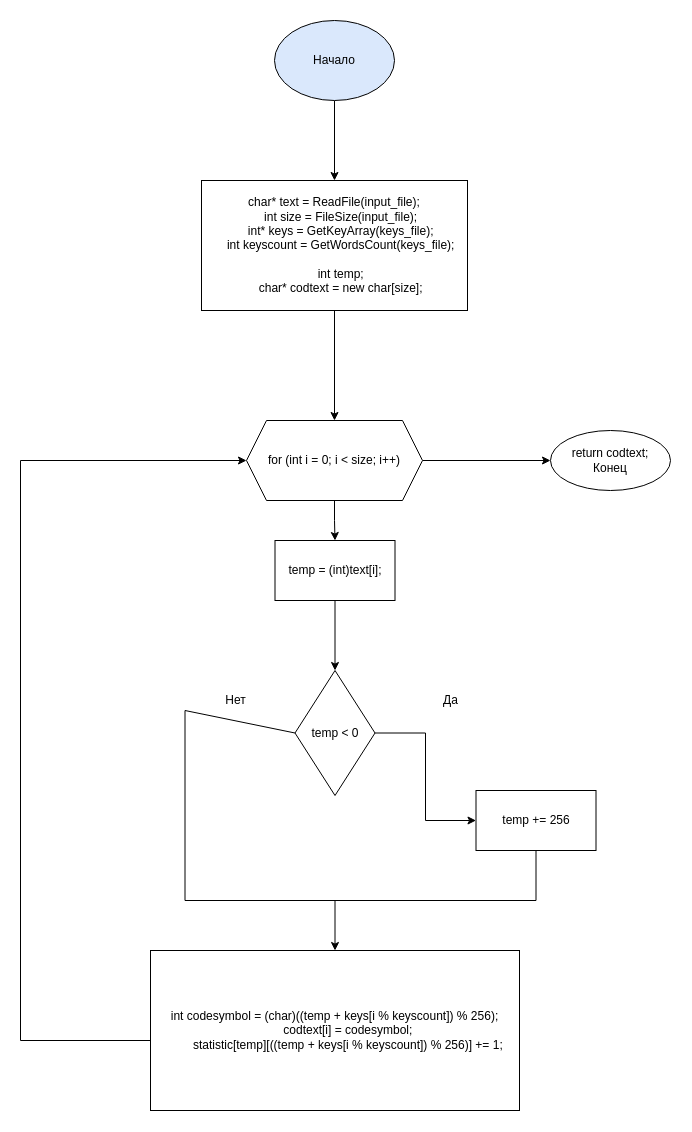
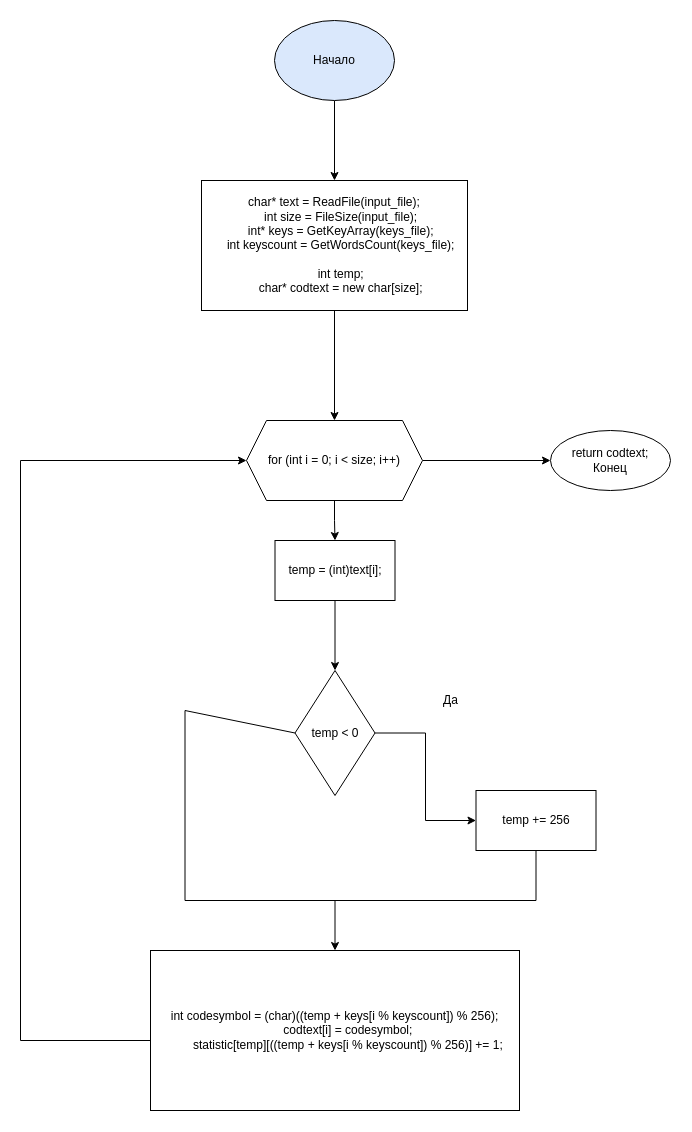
(235, 701) -> none
